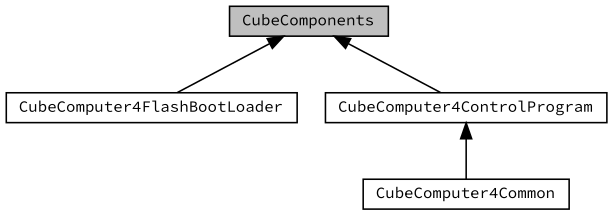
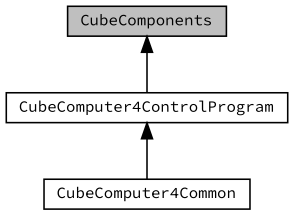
(152, 108) -> none
